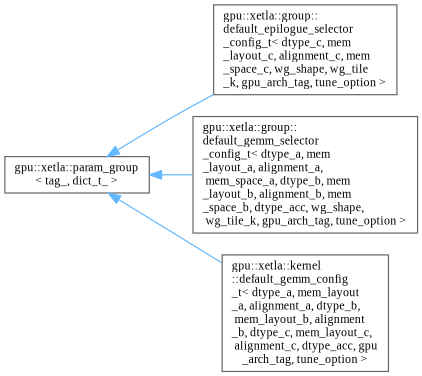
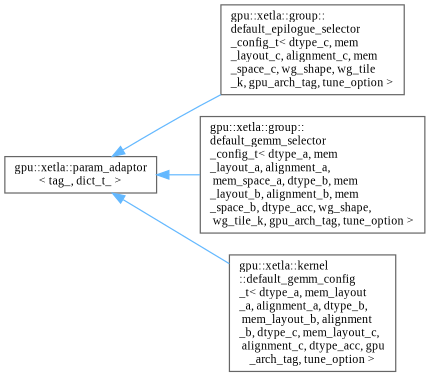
(77, 175) -> (81, 175)
